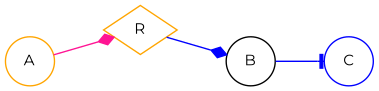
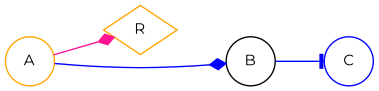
(189, 44) -> (132, 68)
